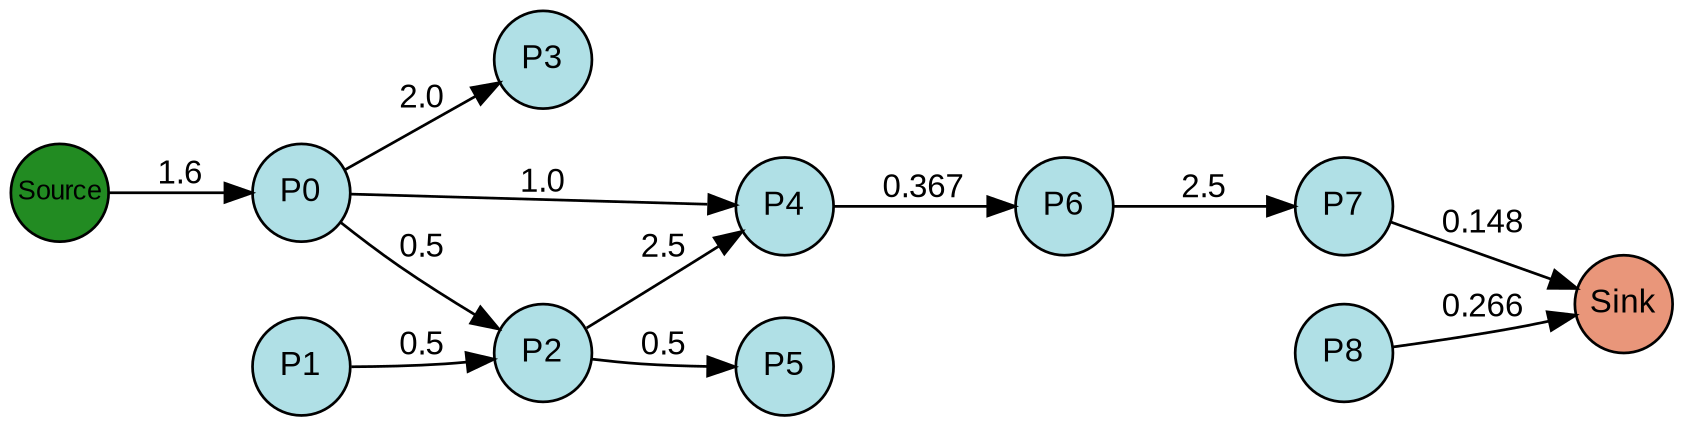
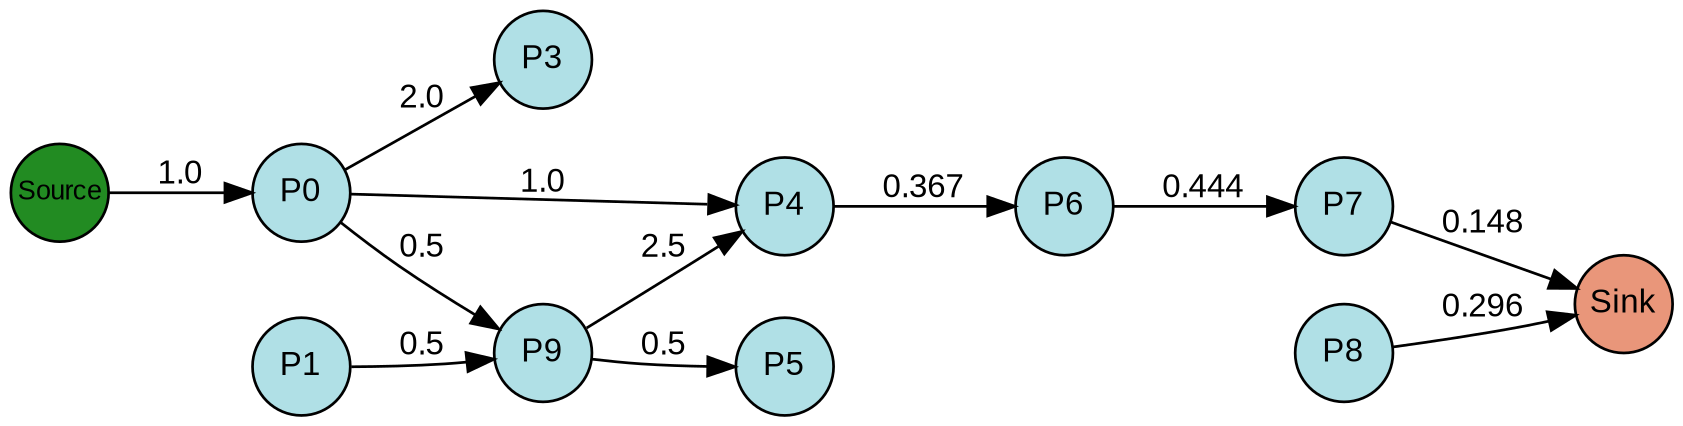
(181, 175) -> (181, 175)
(1204, 189) -> (1204, 189)
(1484, 308) -> (1484, 308)
(543, 353) -> (543, 353)
